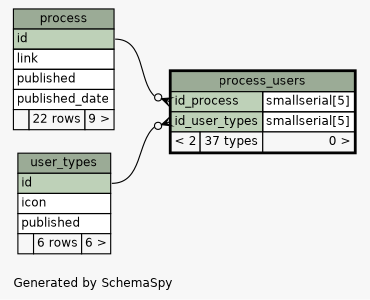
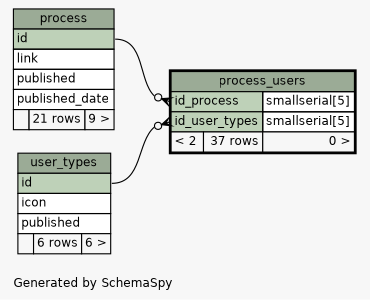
(57, 119) -> (57, 119)
(232, 141) -> (235, 141)
